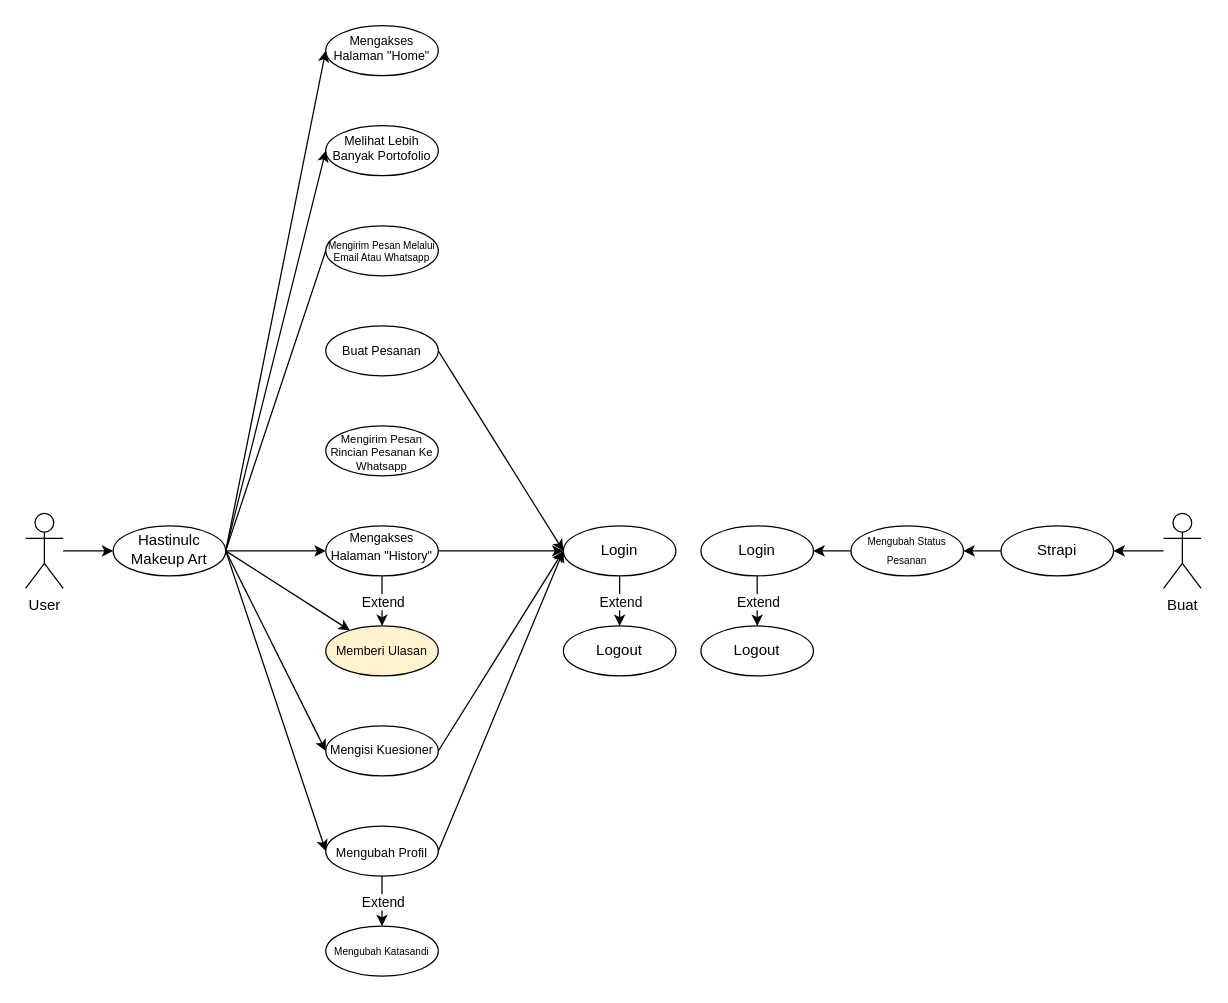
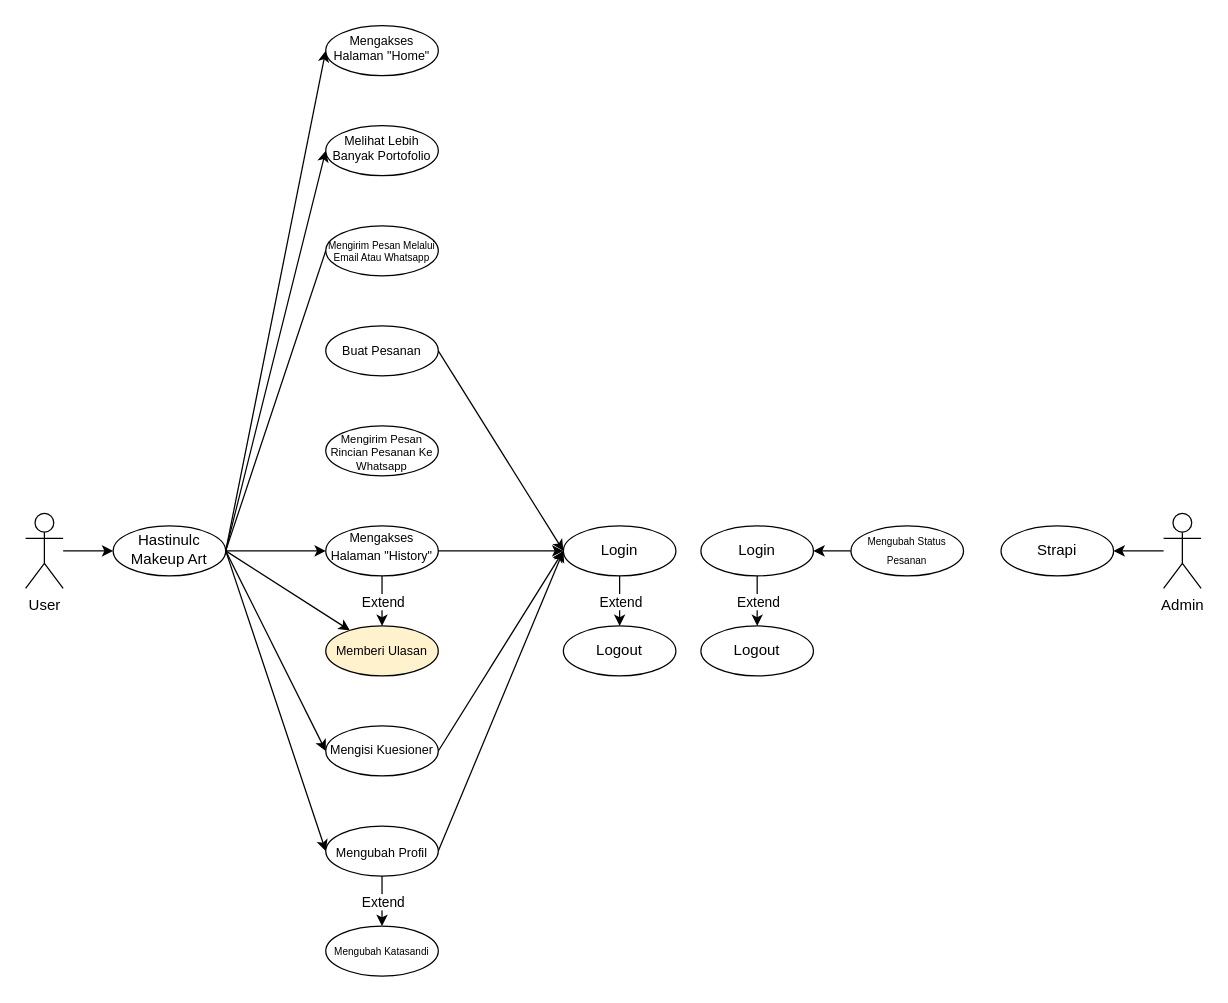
(978, 551) -> none
(1183, 606) -> (1183, 606)
